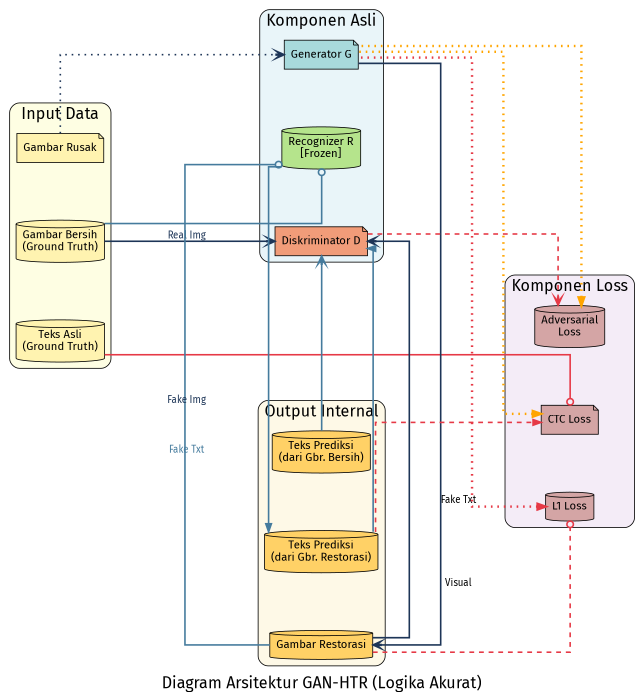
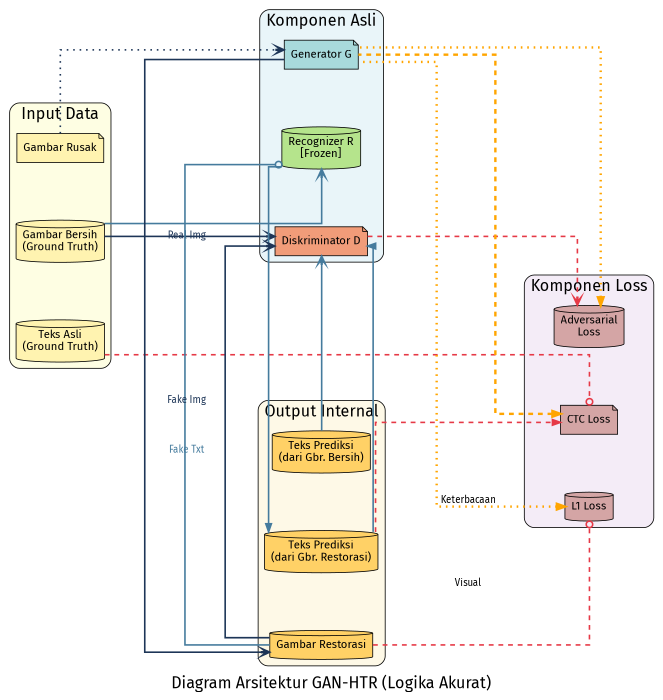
(503, 175) -> (495, 194)
(237, 224) -> (236, 224)
(472, 258) -> (437, 305)
(359, 355) -> (356, 355)
(456, 501) -> (466, 501)
